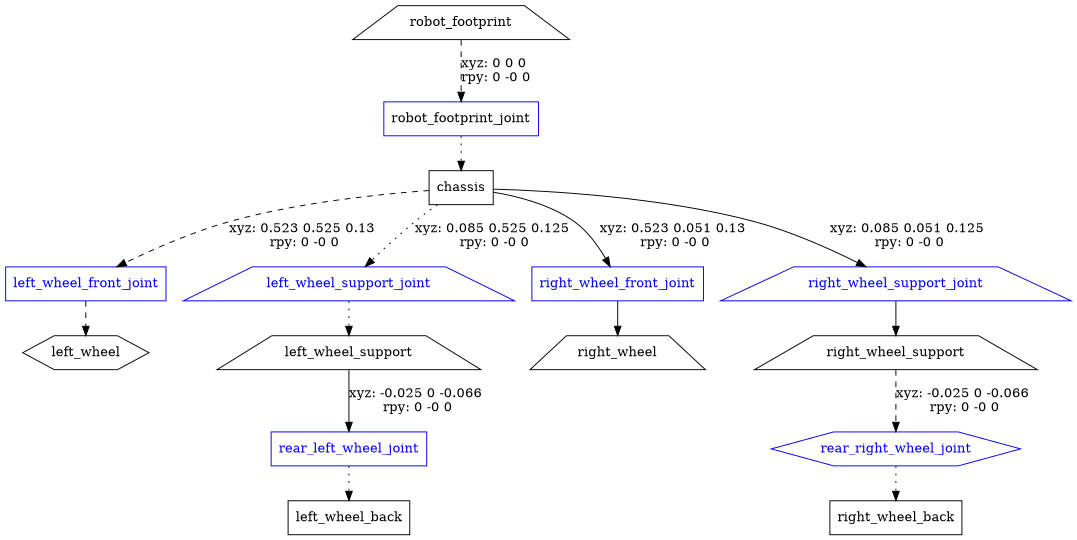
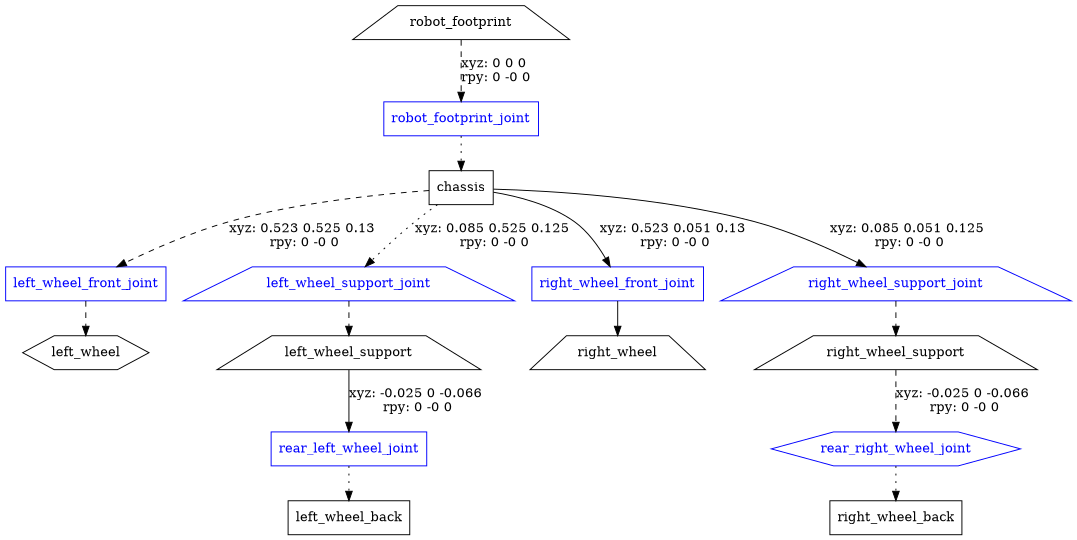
(461, 119) -> (461, 119)
(349, 314) -> (349, 314)
(896, 314) -> (896, 314)
